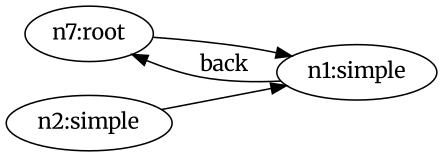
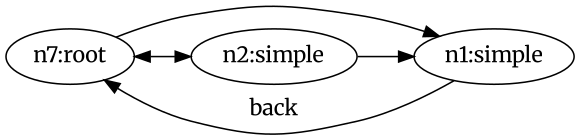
none -> (163, 57)
